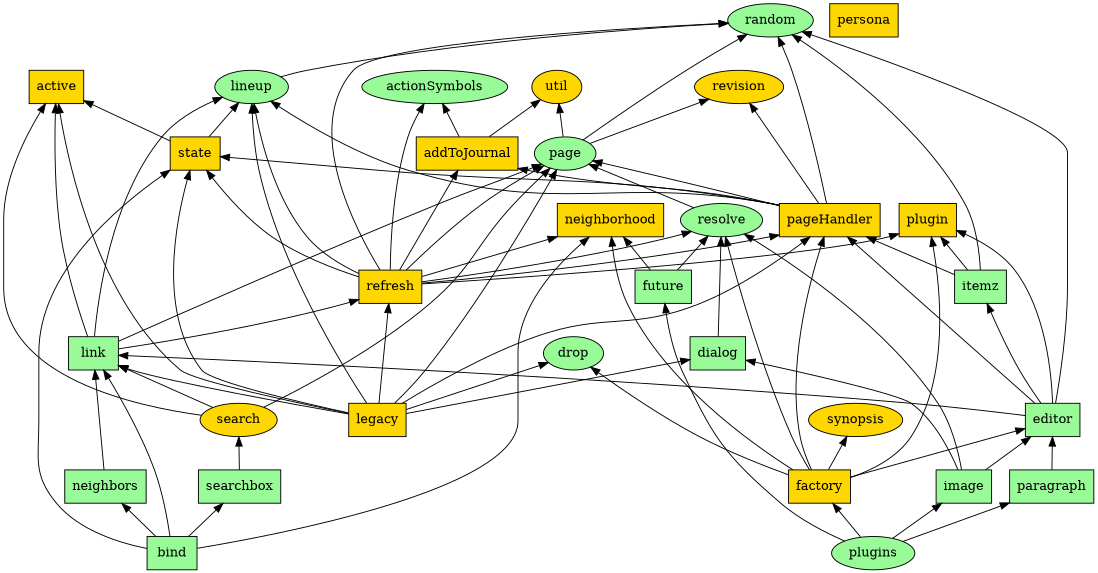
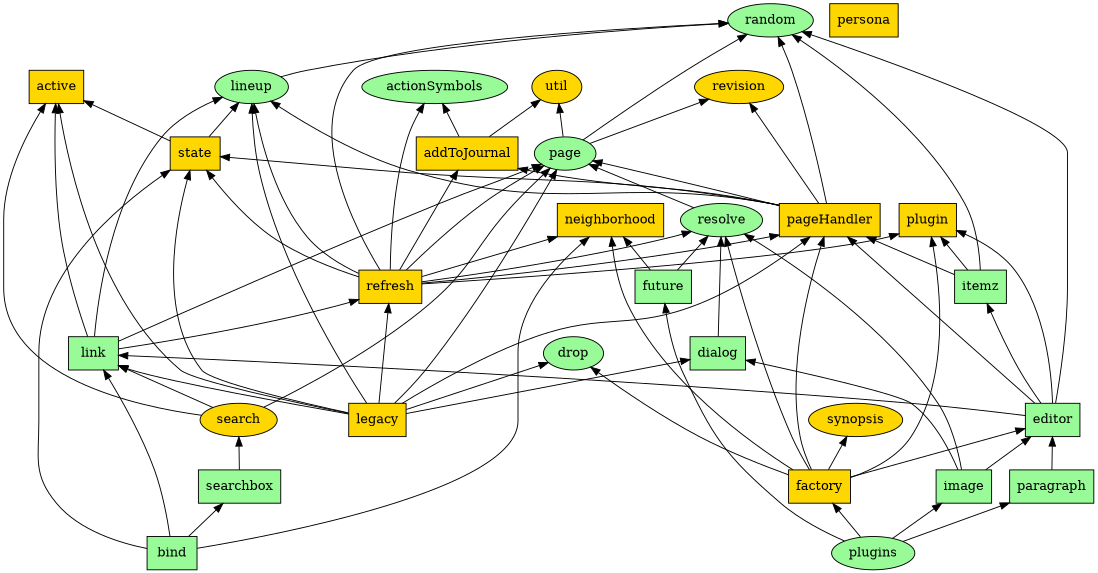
(105, 487) -> none
